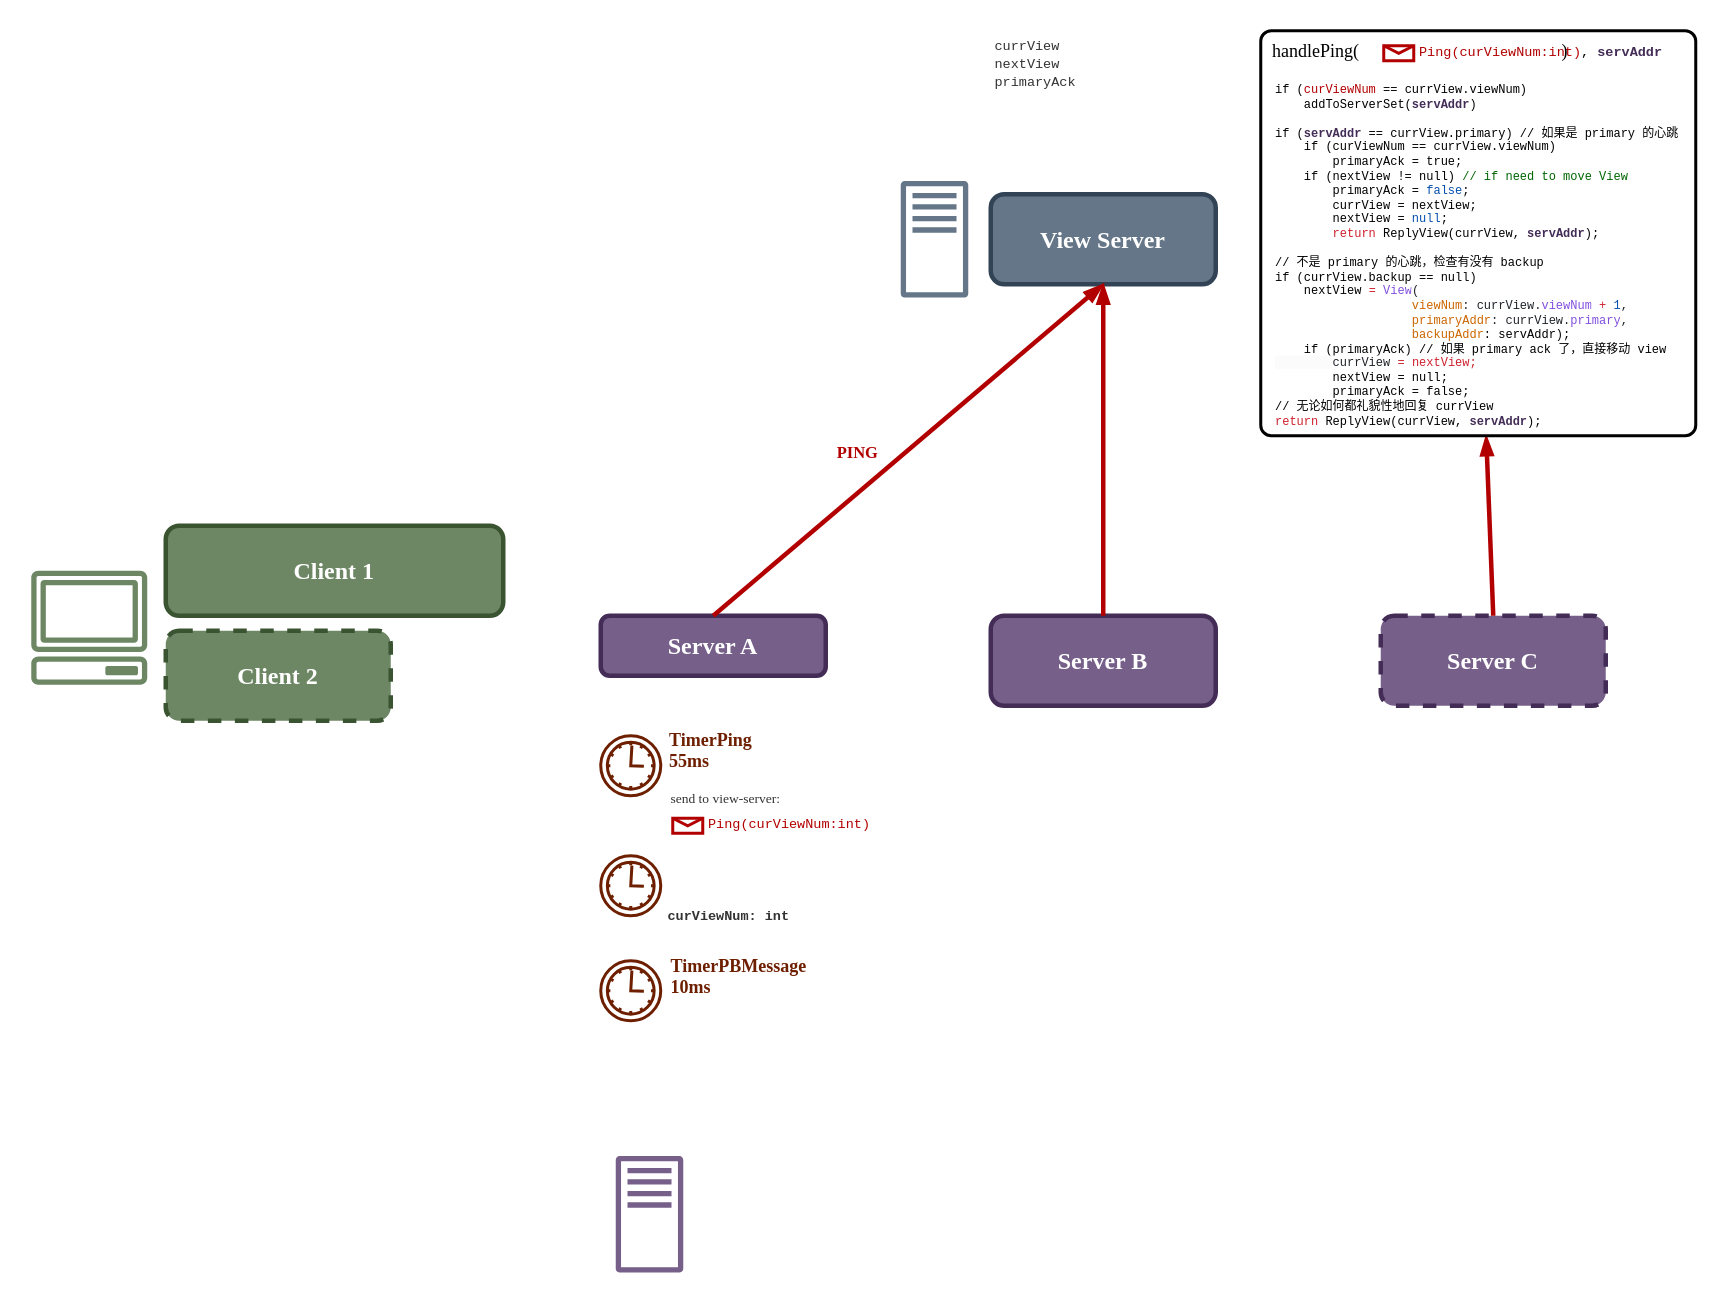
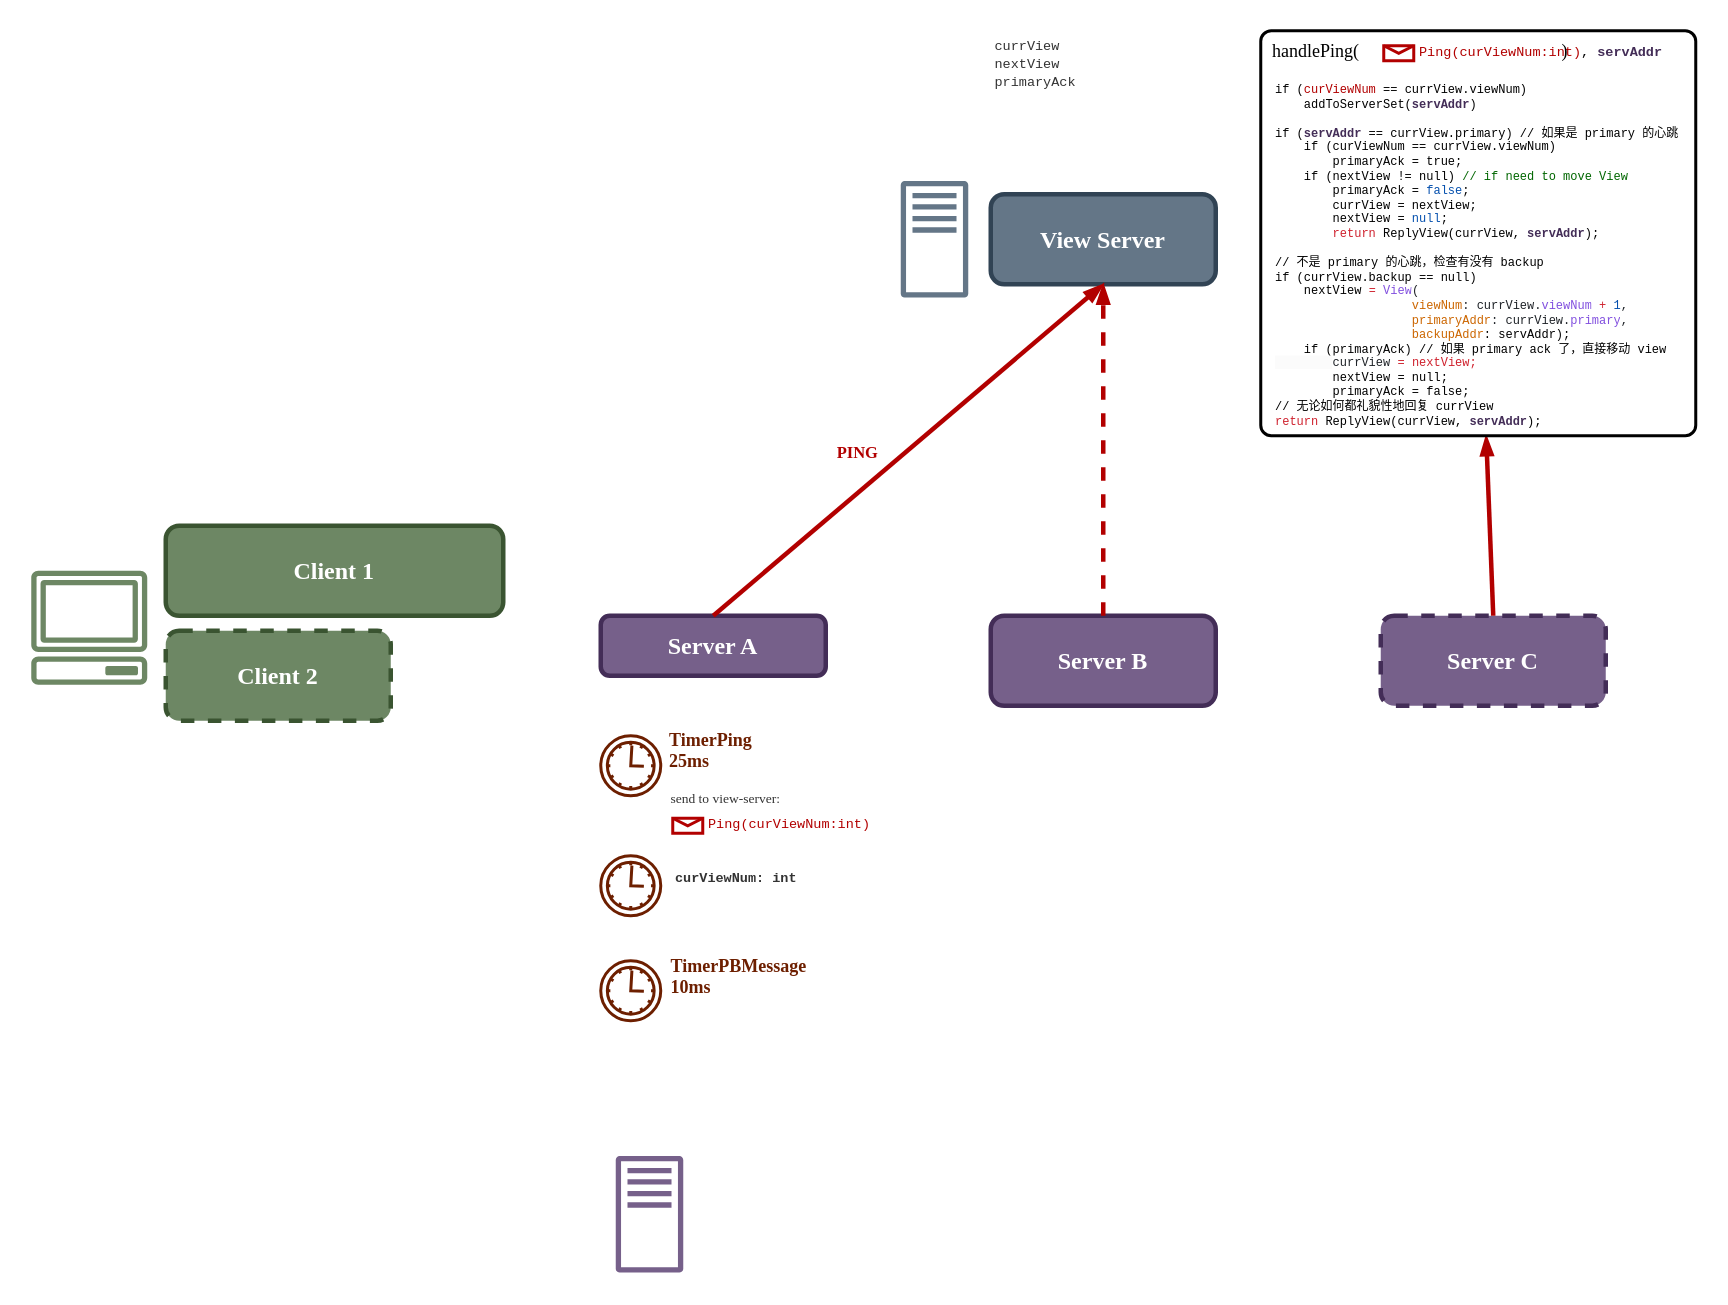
(1103, 595) -> (1103, 595)
(710, 751) -> (710, 751)
(747, 923) -> (755, 886)
